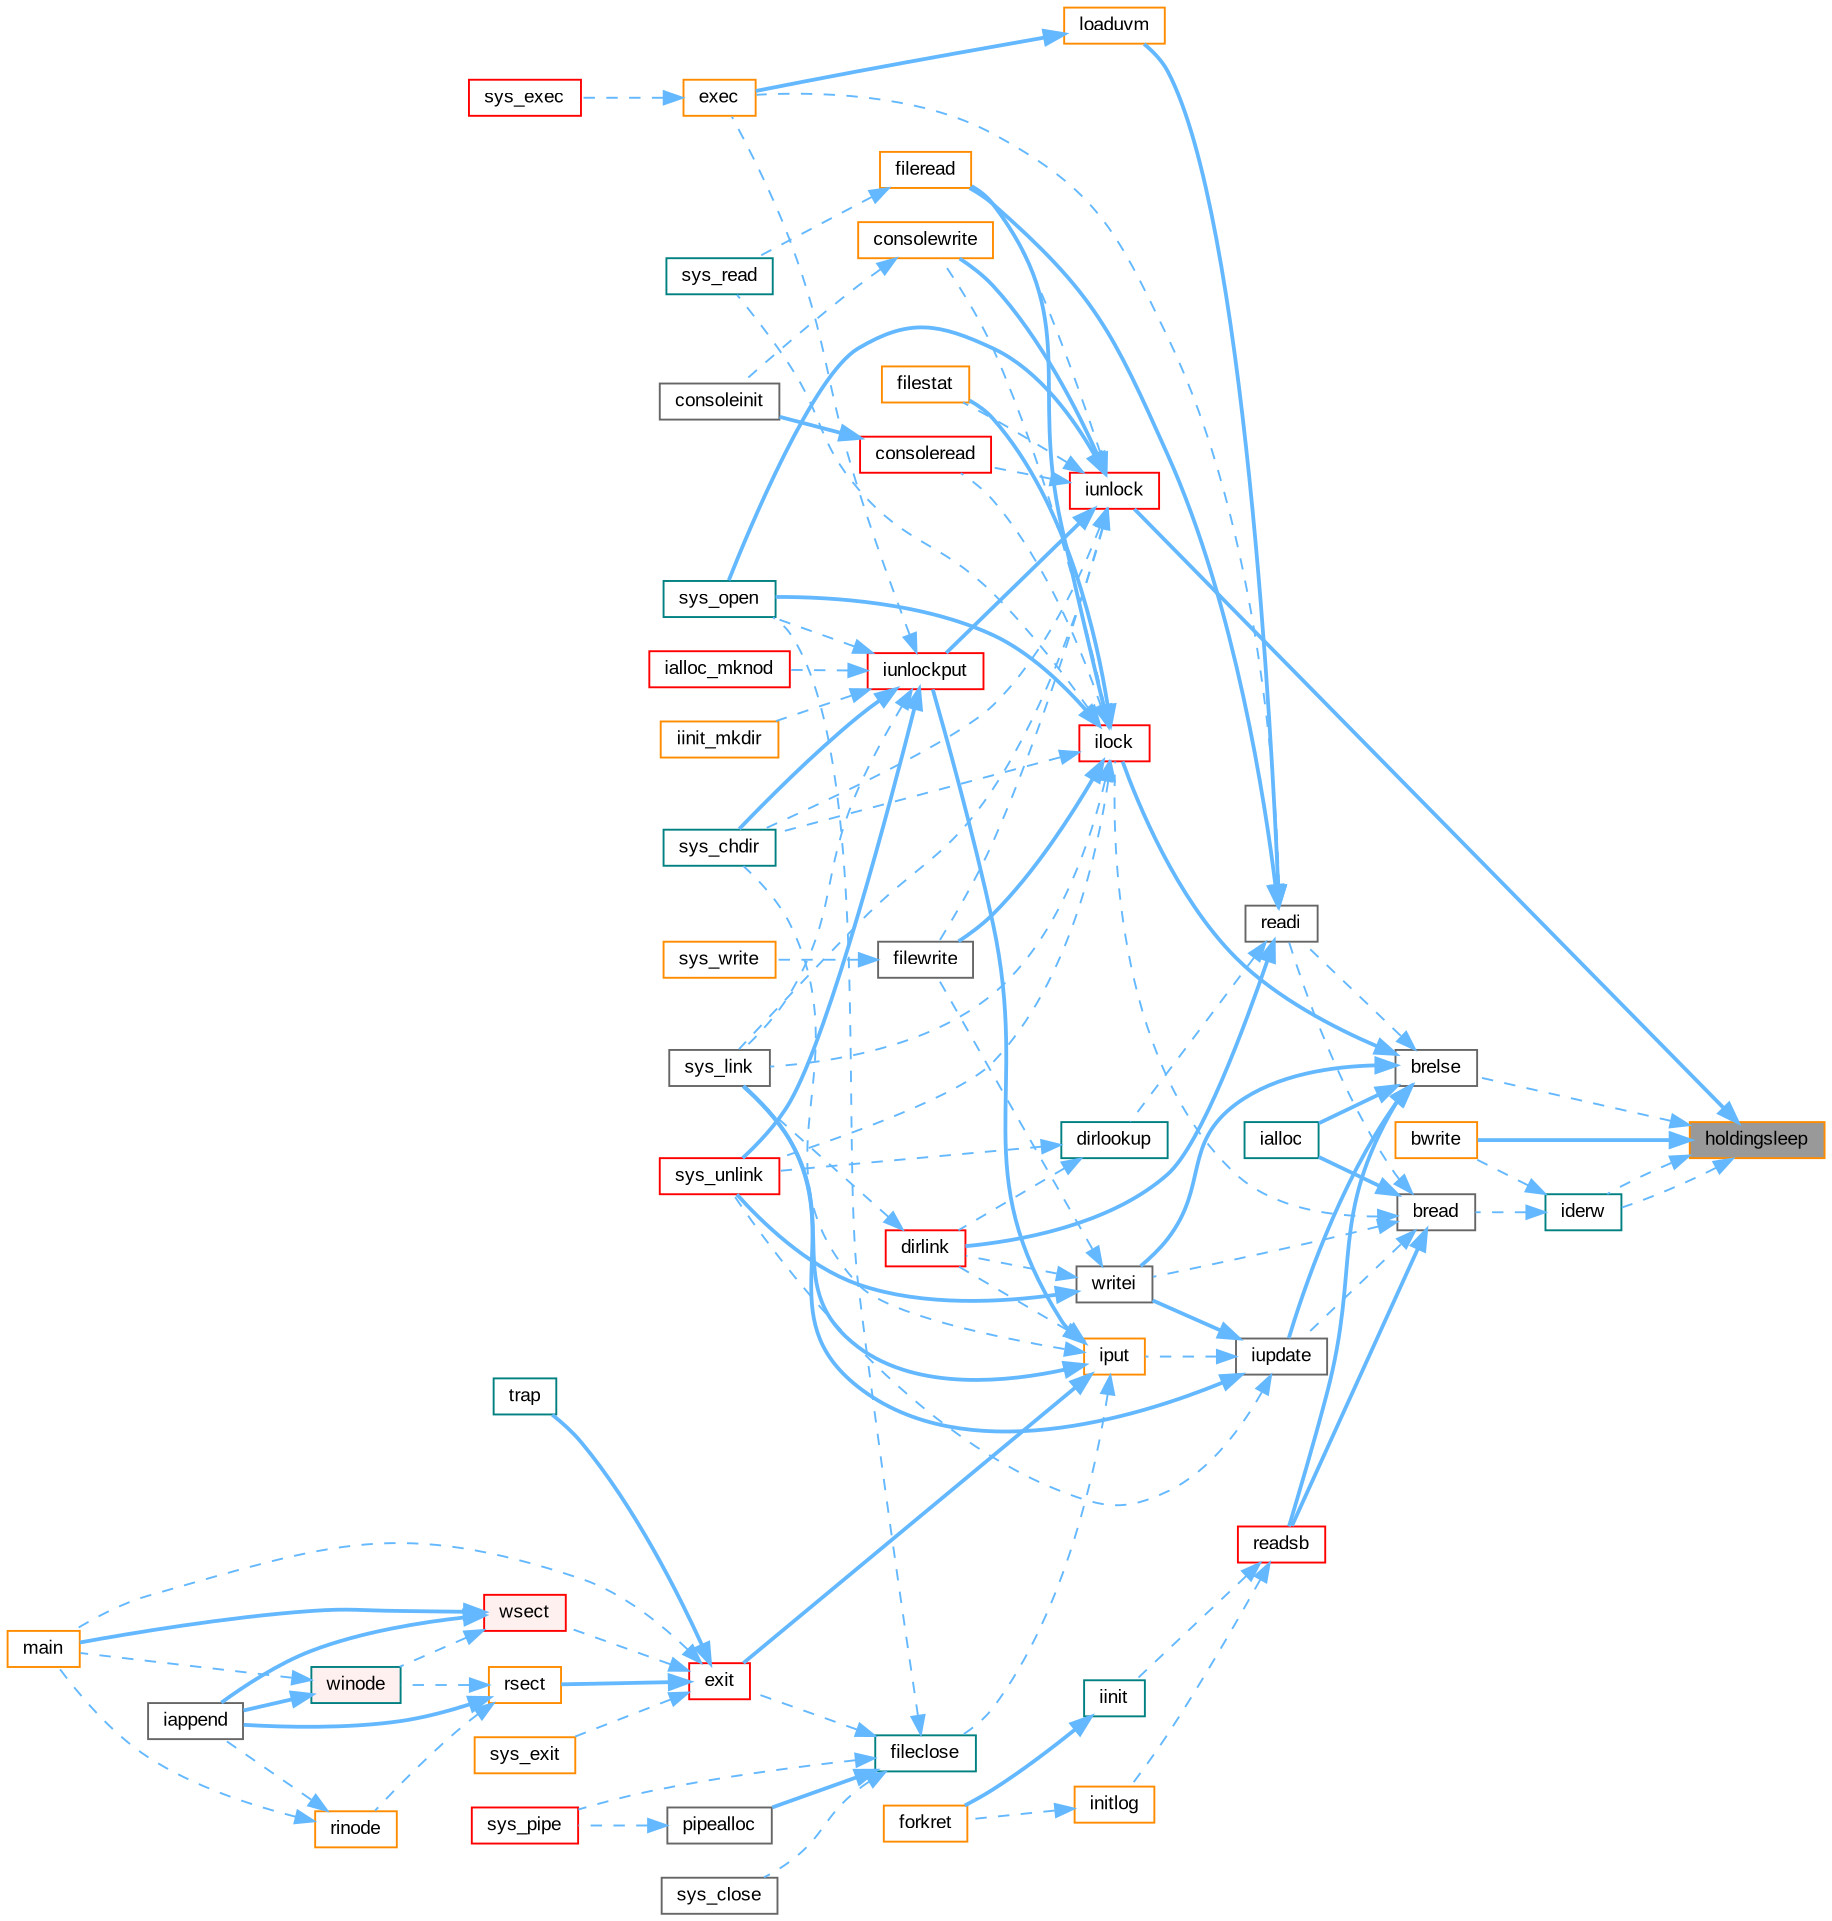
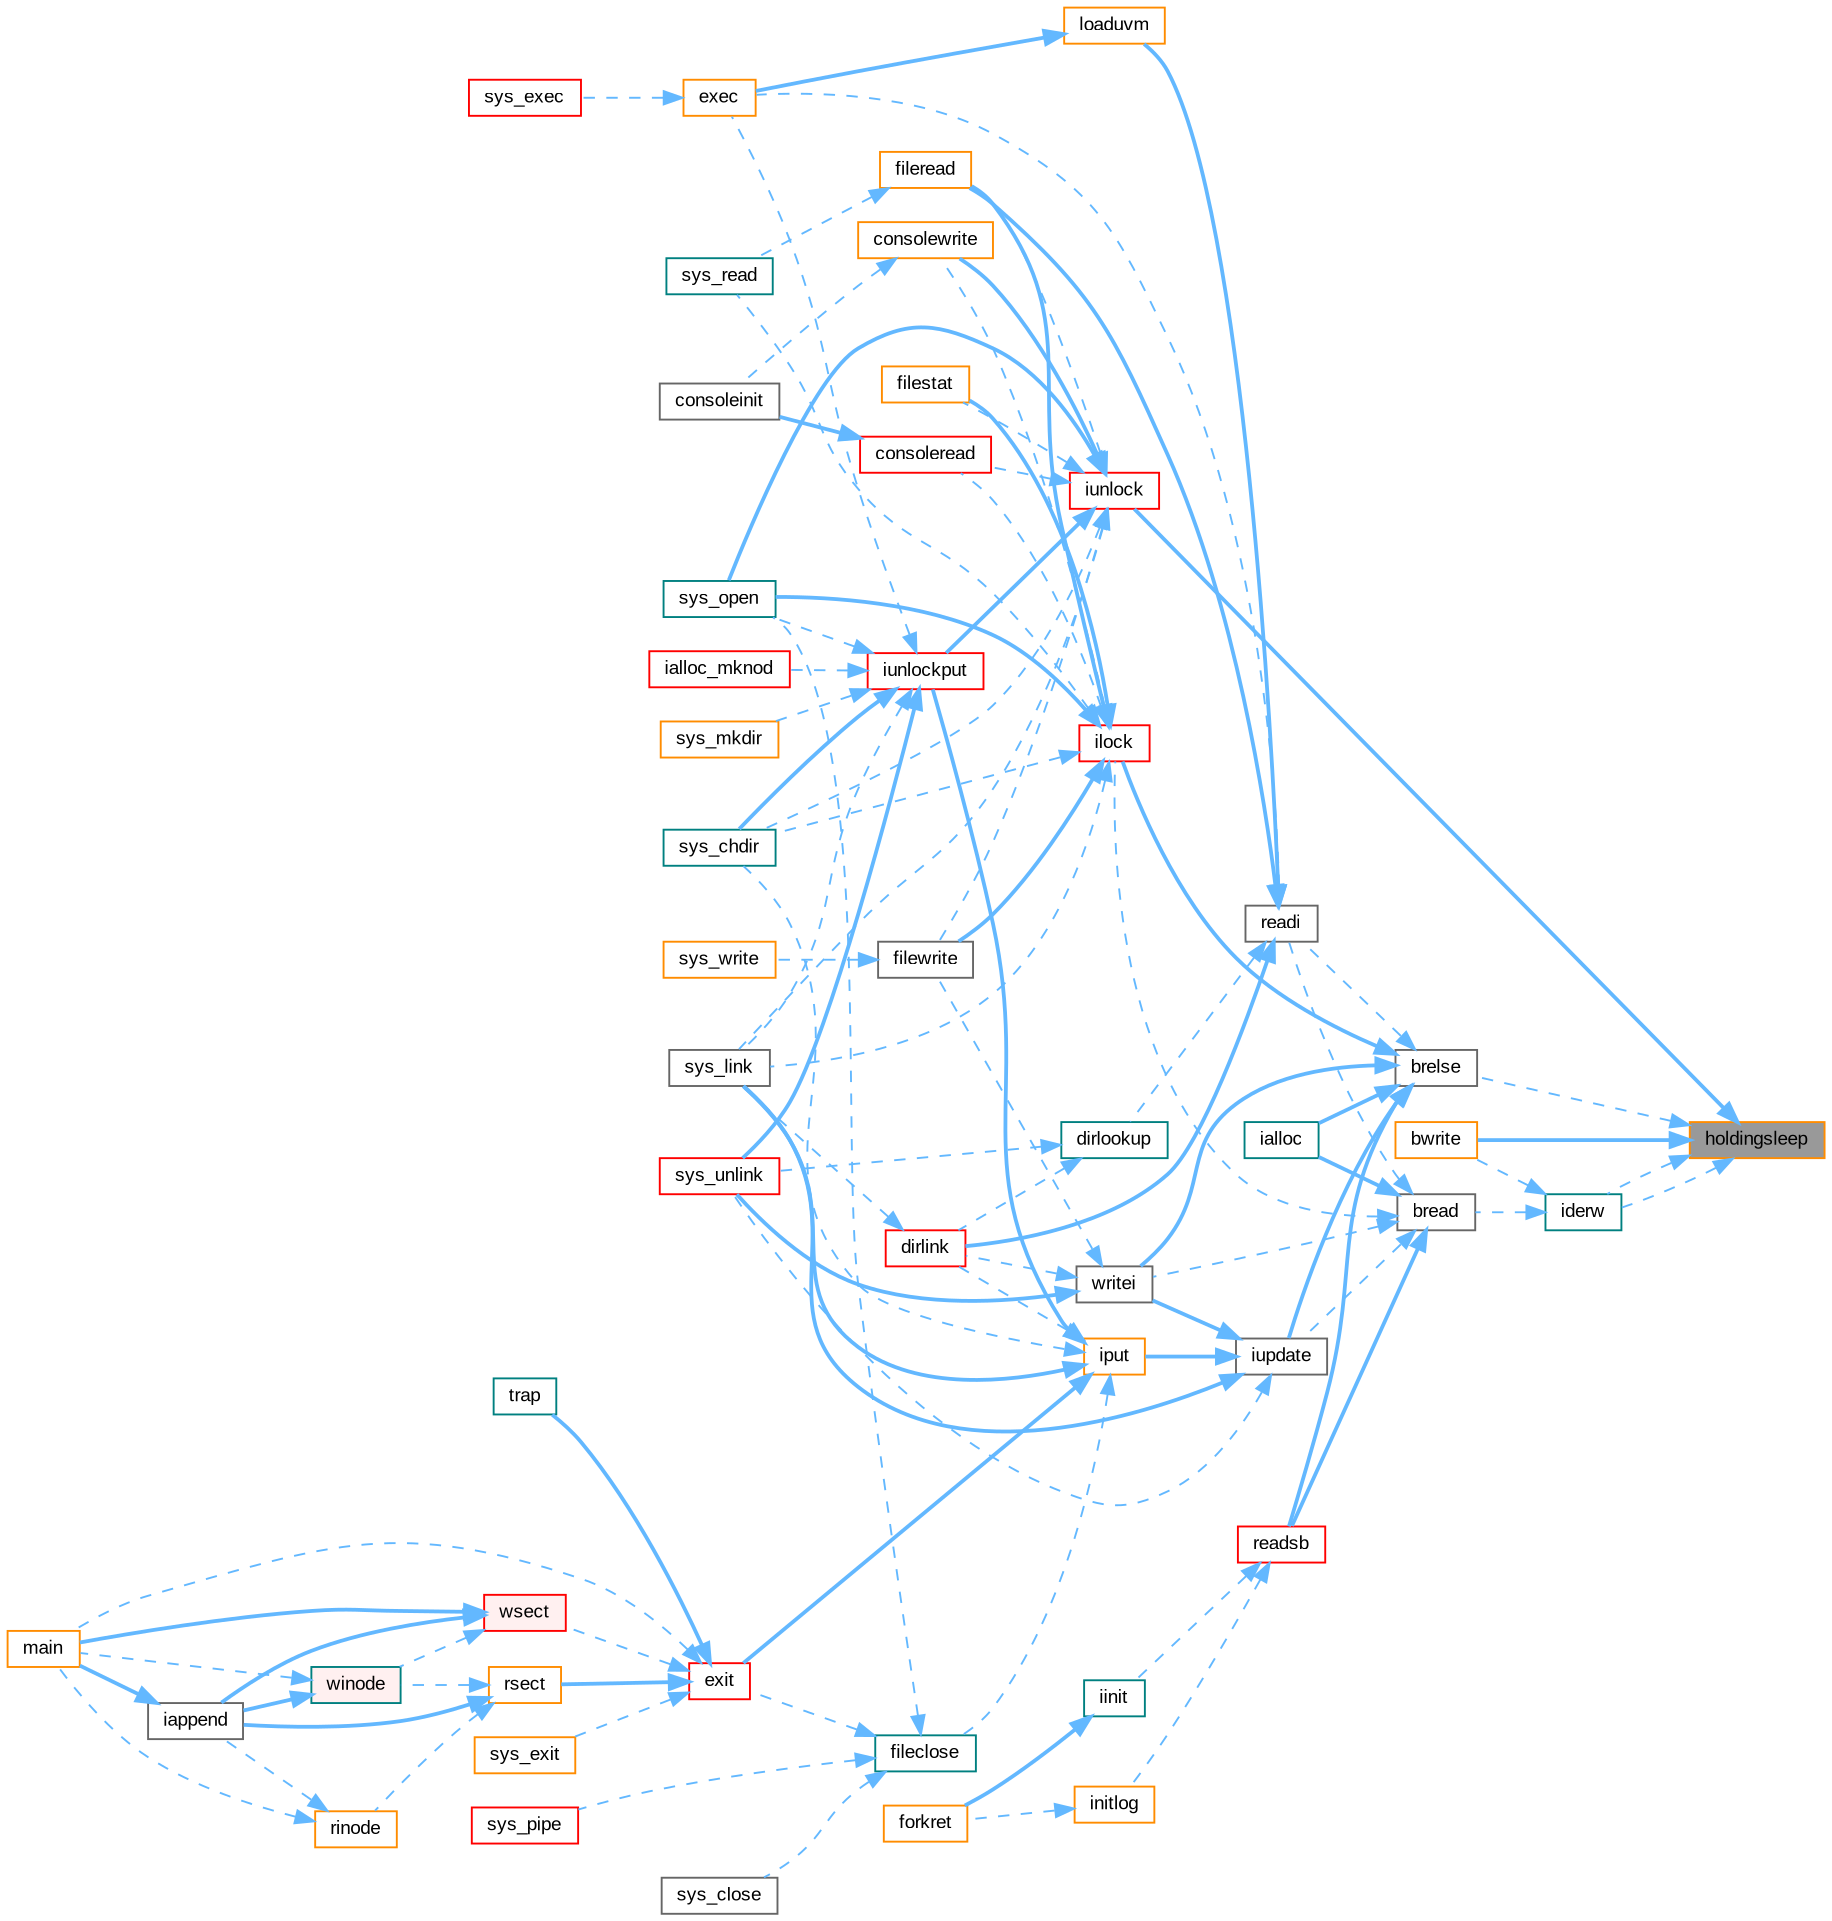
(720, 740) -> (720, 740)
(1024, 1023) -> none
(1181, 1357) -> (1181, 1357)
none -> (109, 1680)
(720, 1826) -> none
